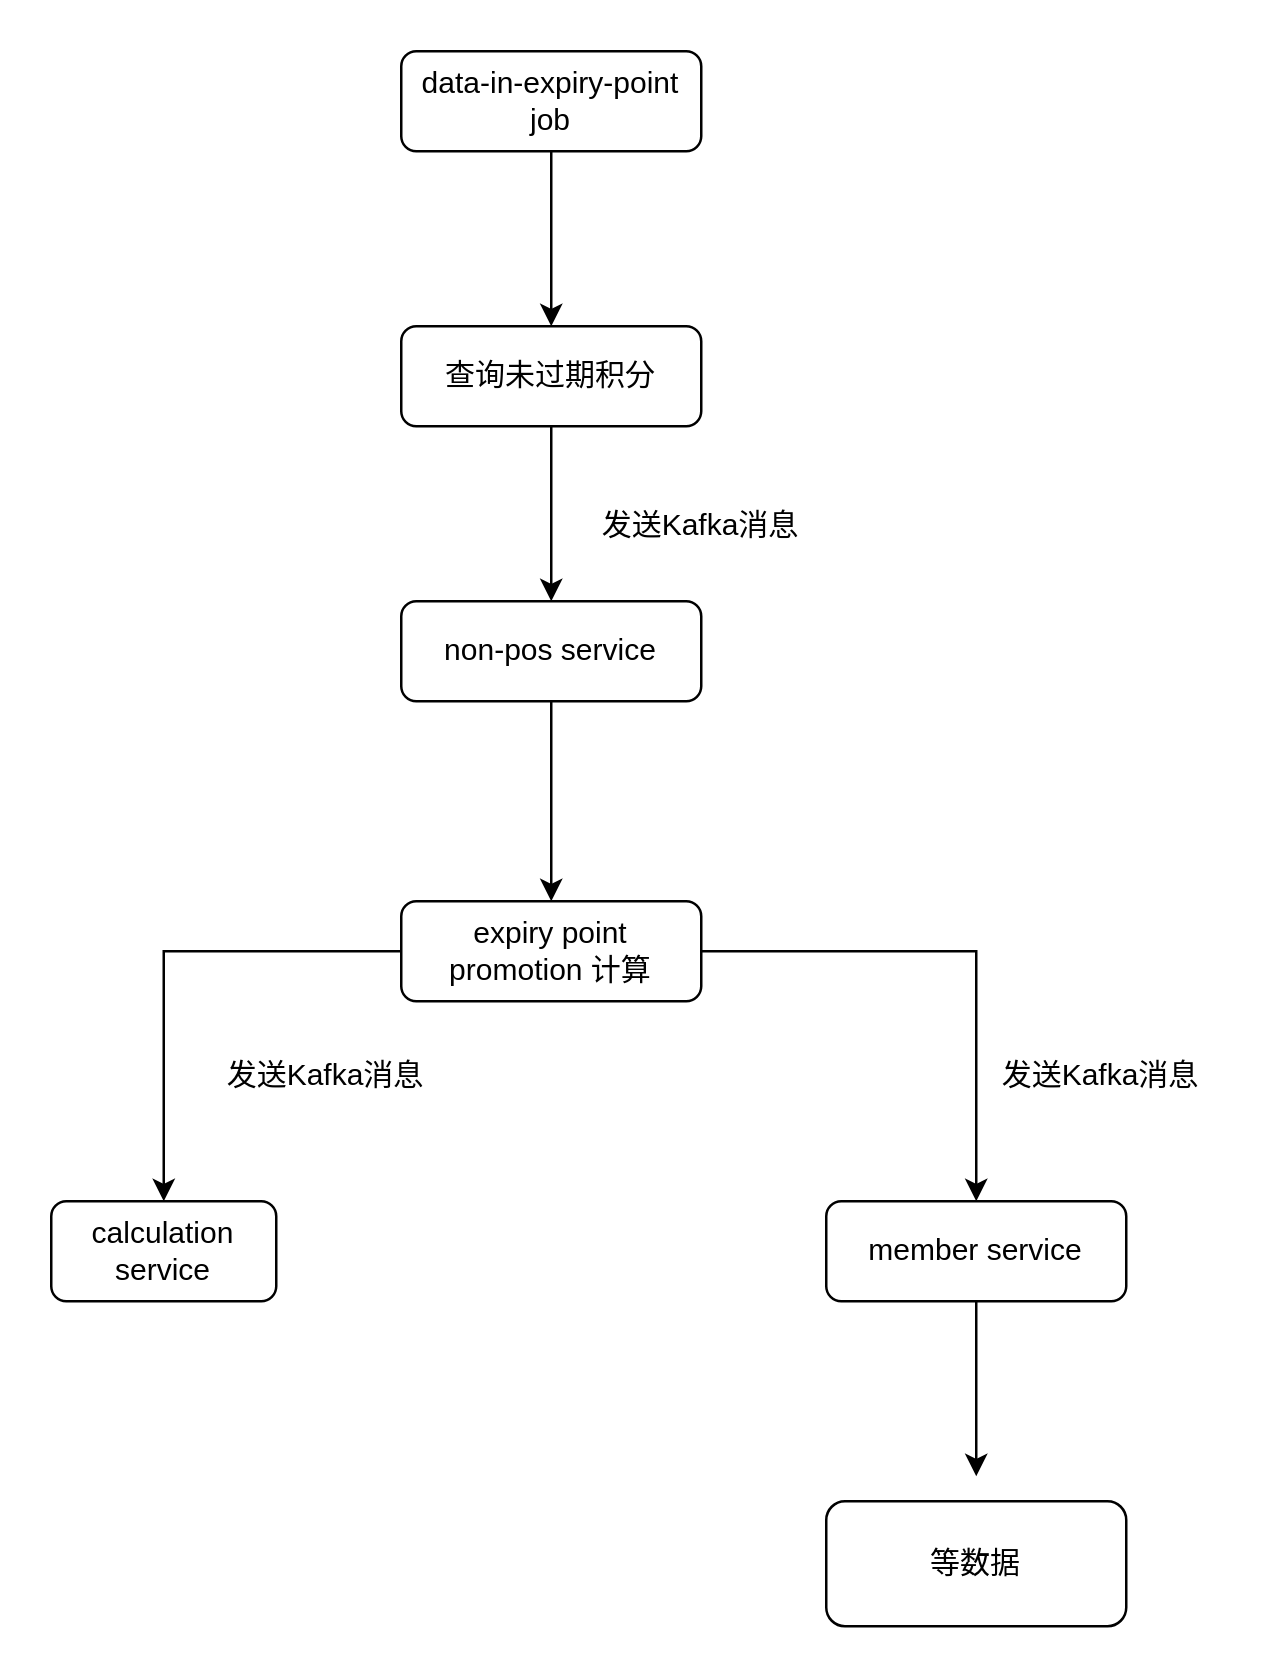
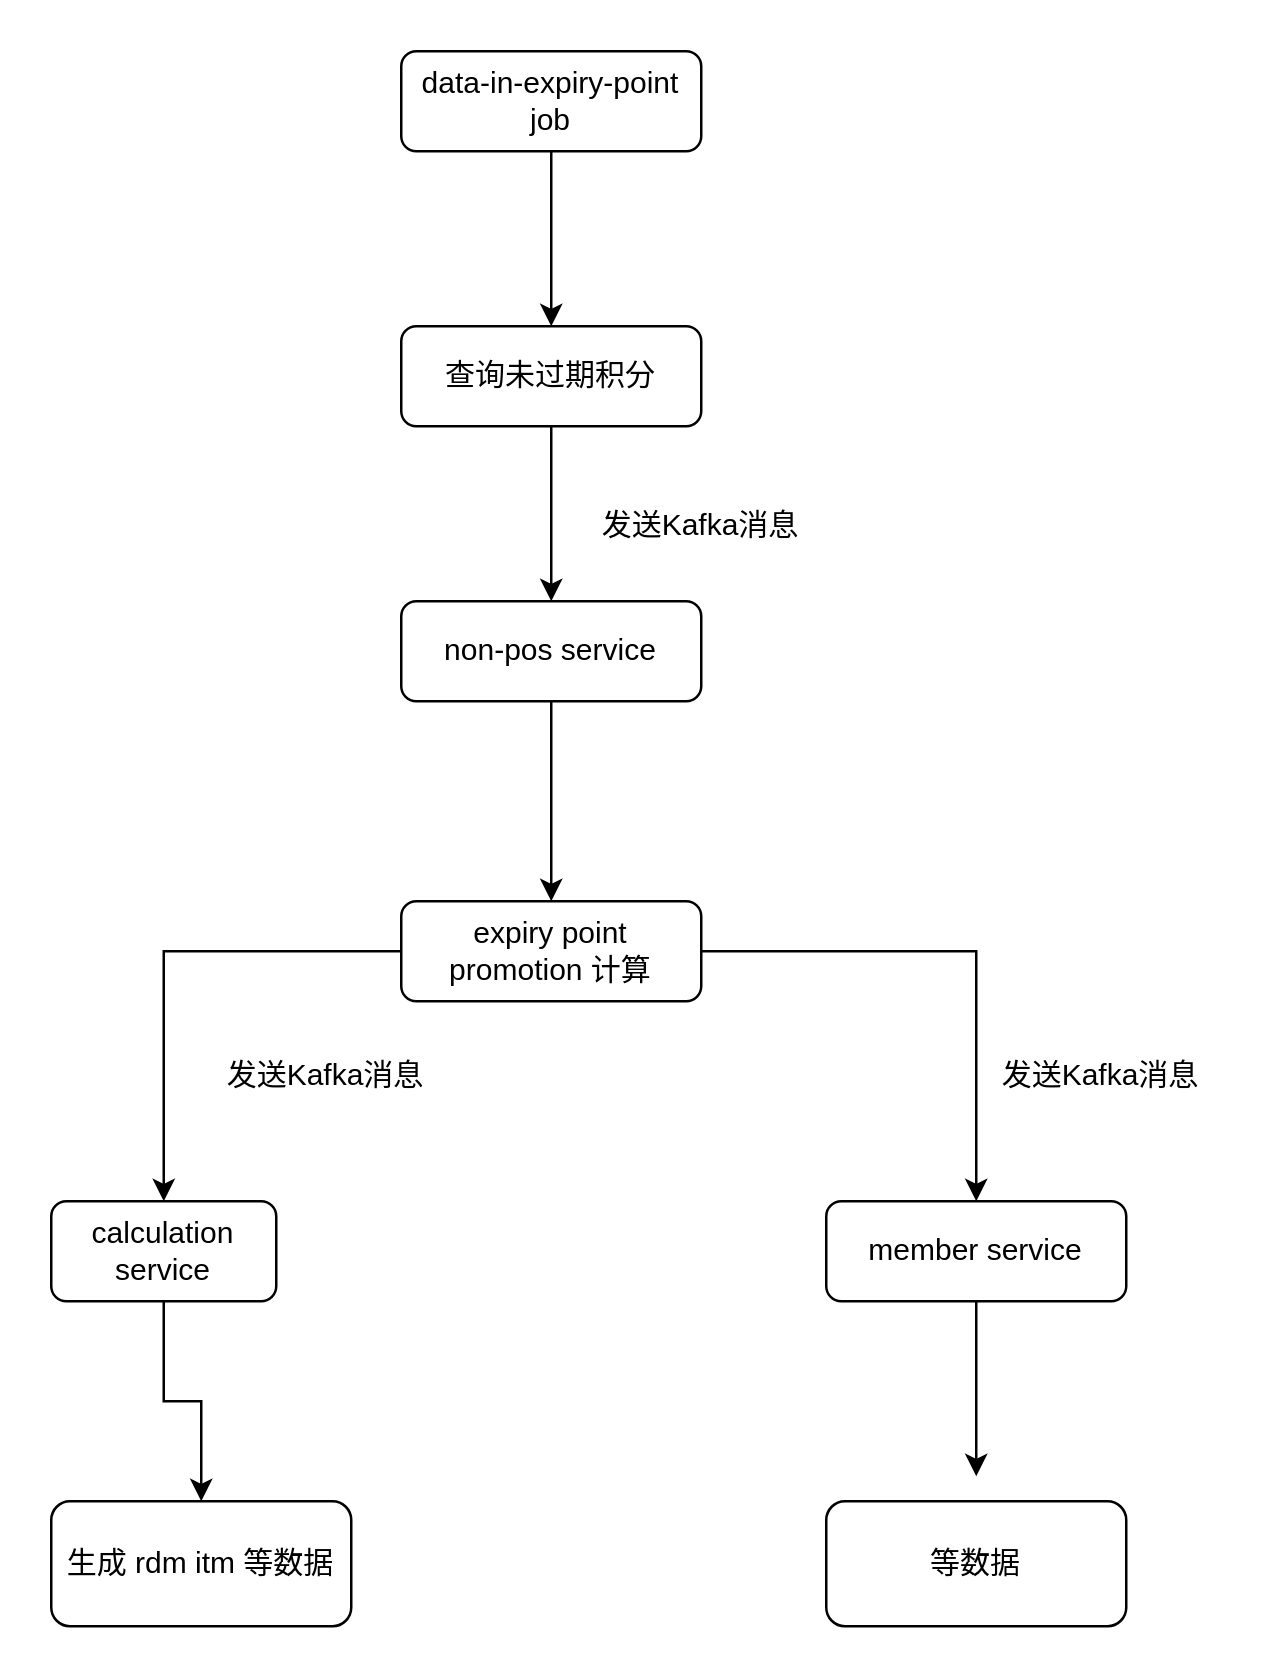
none -> (174, 1401)
none -> (201, 1564)
